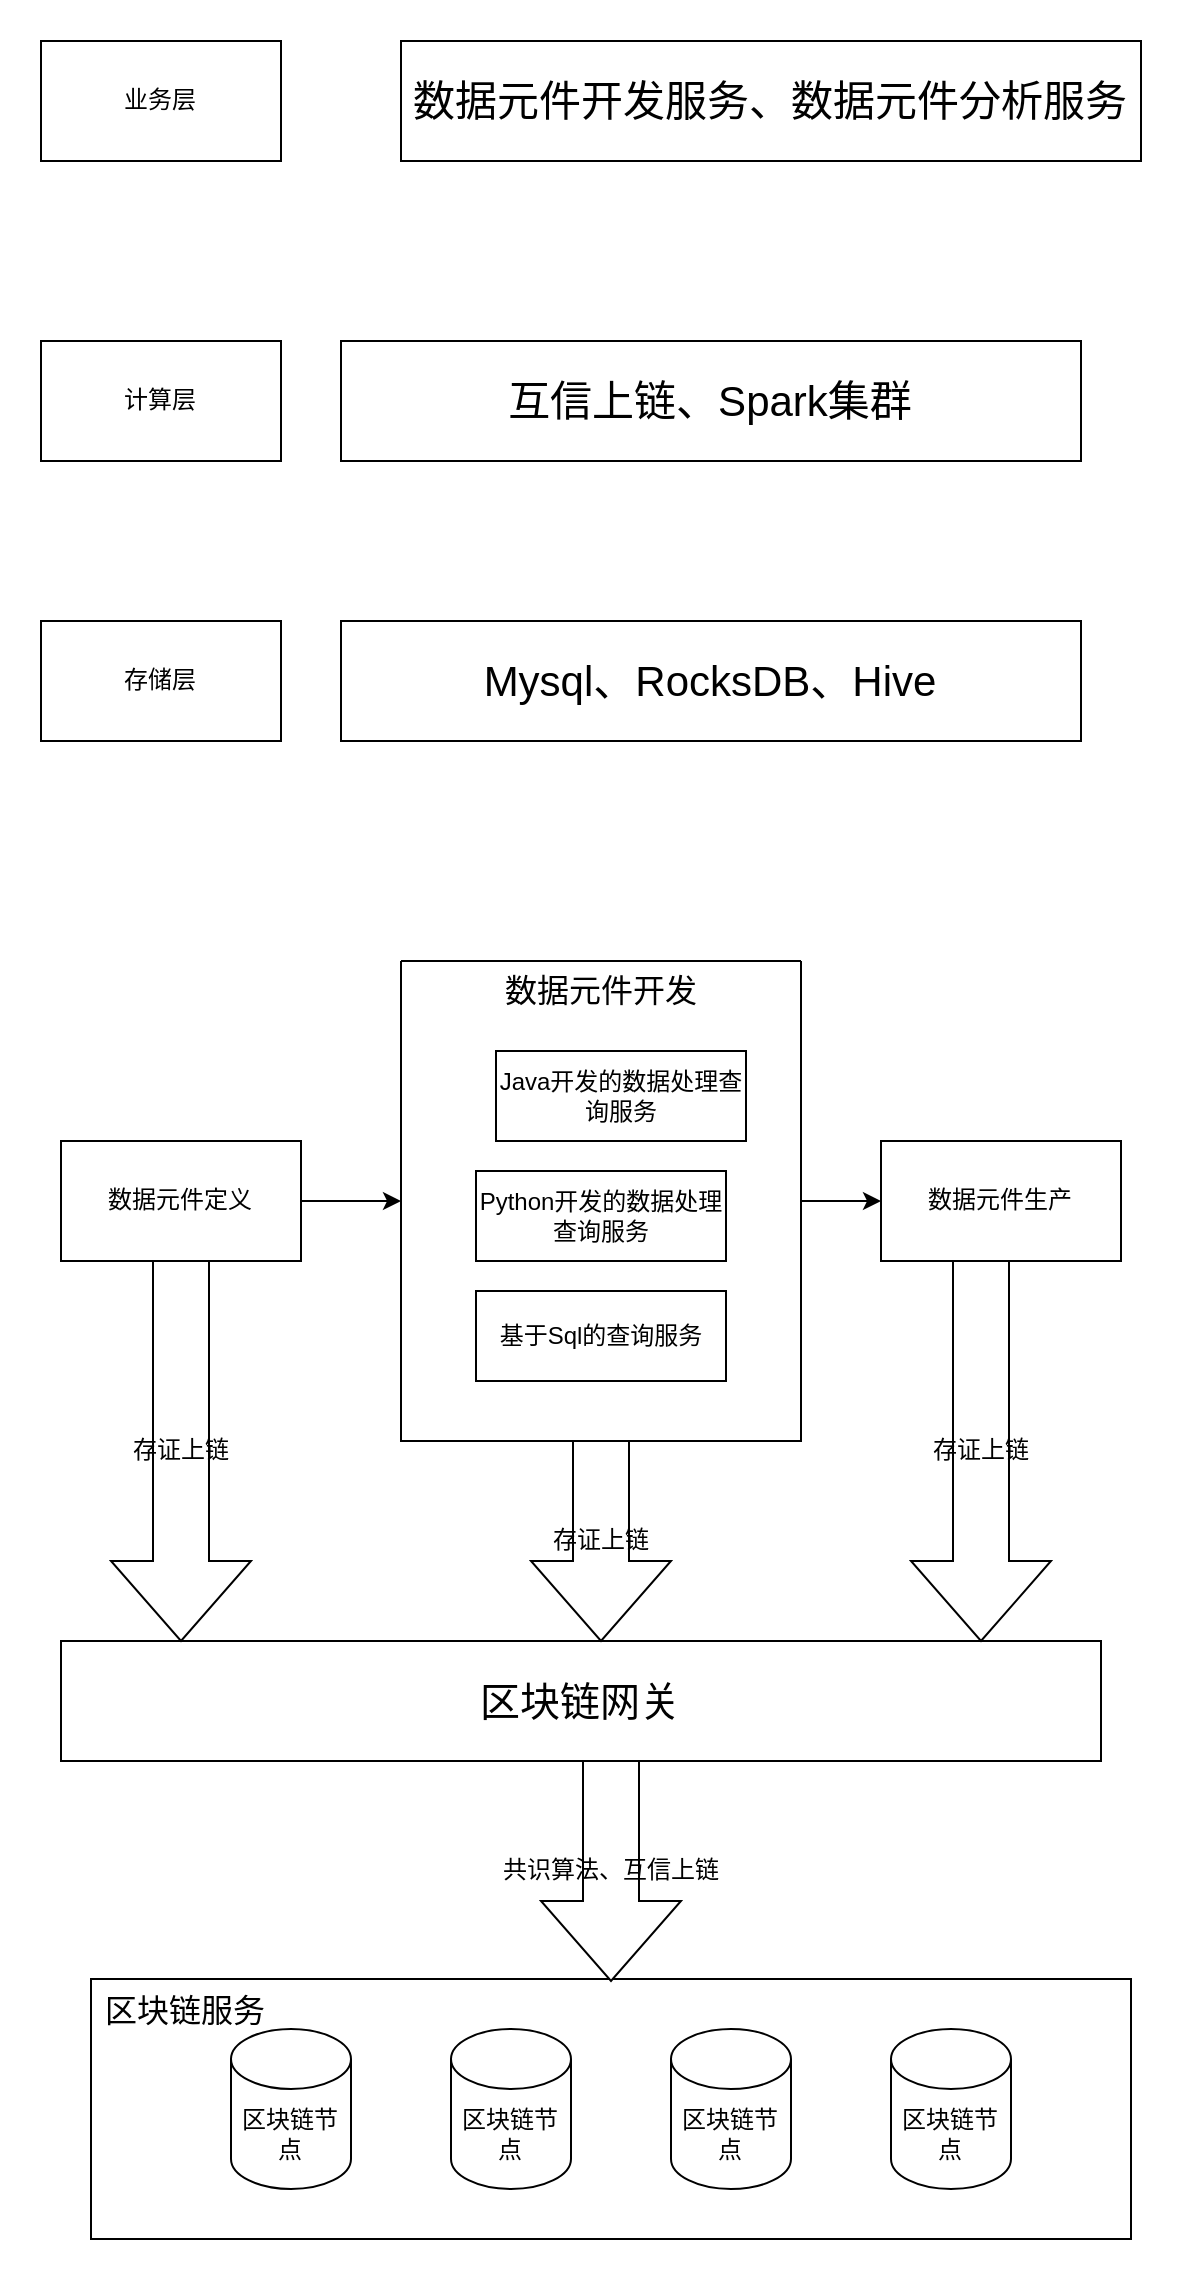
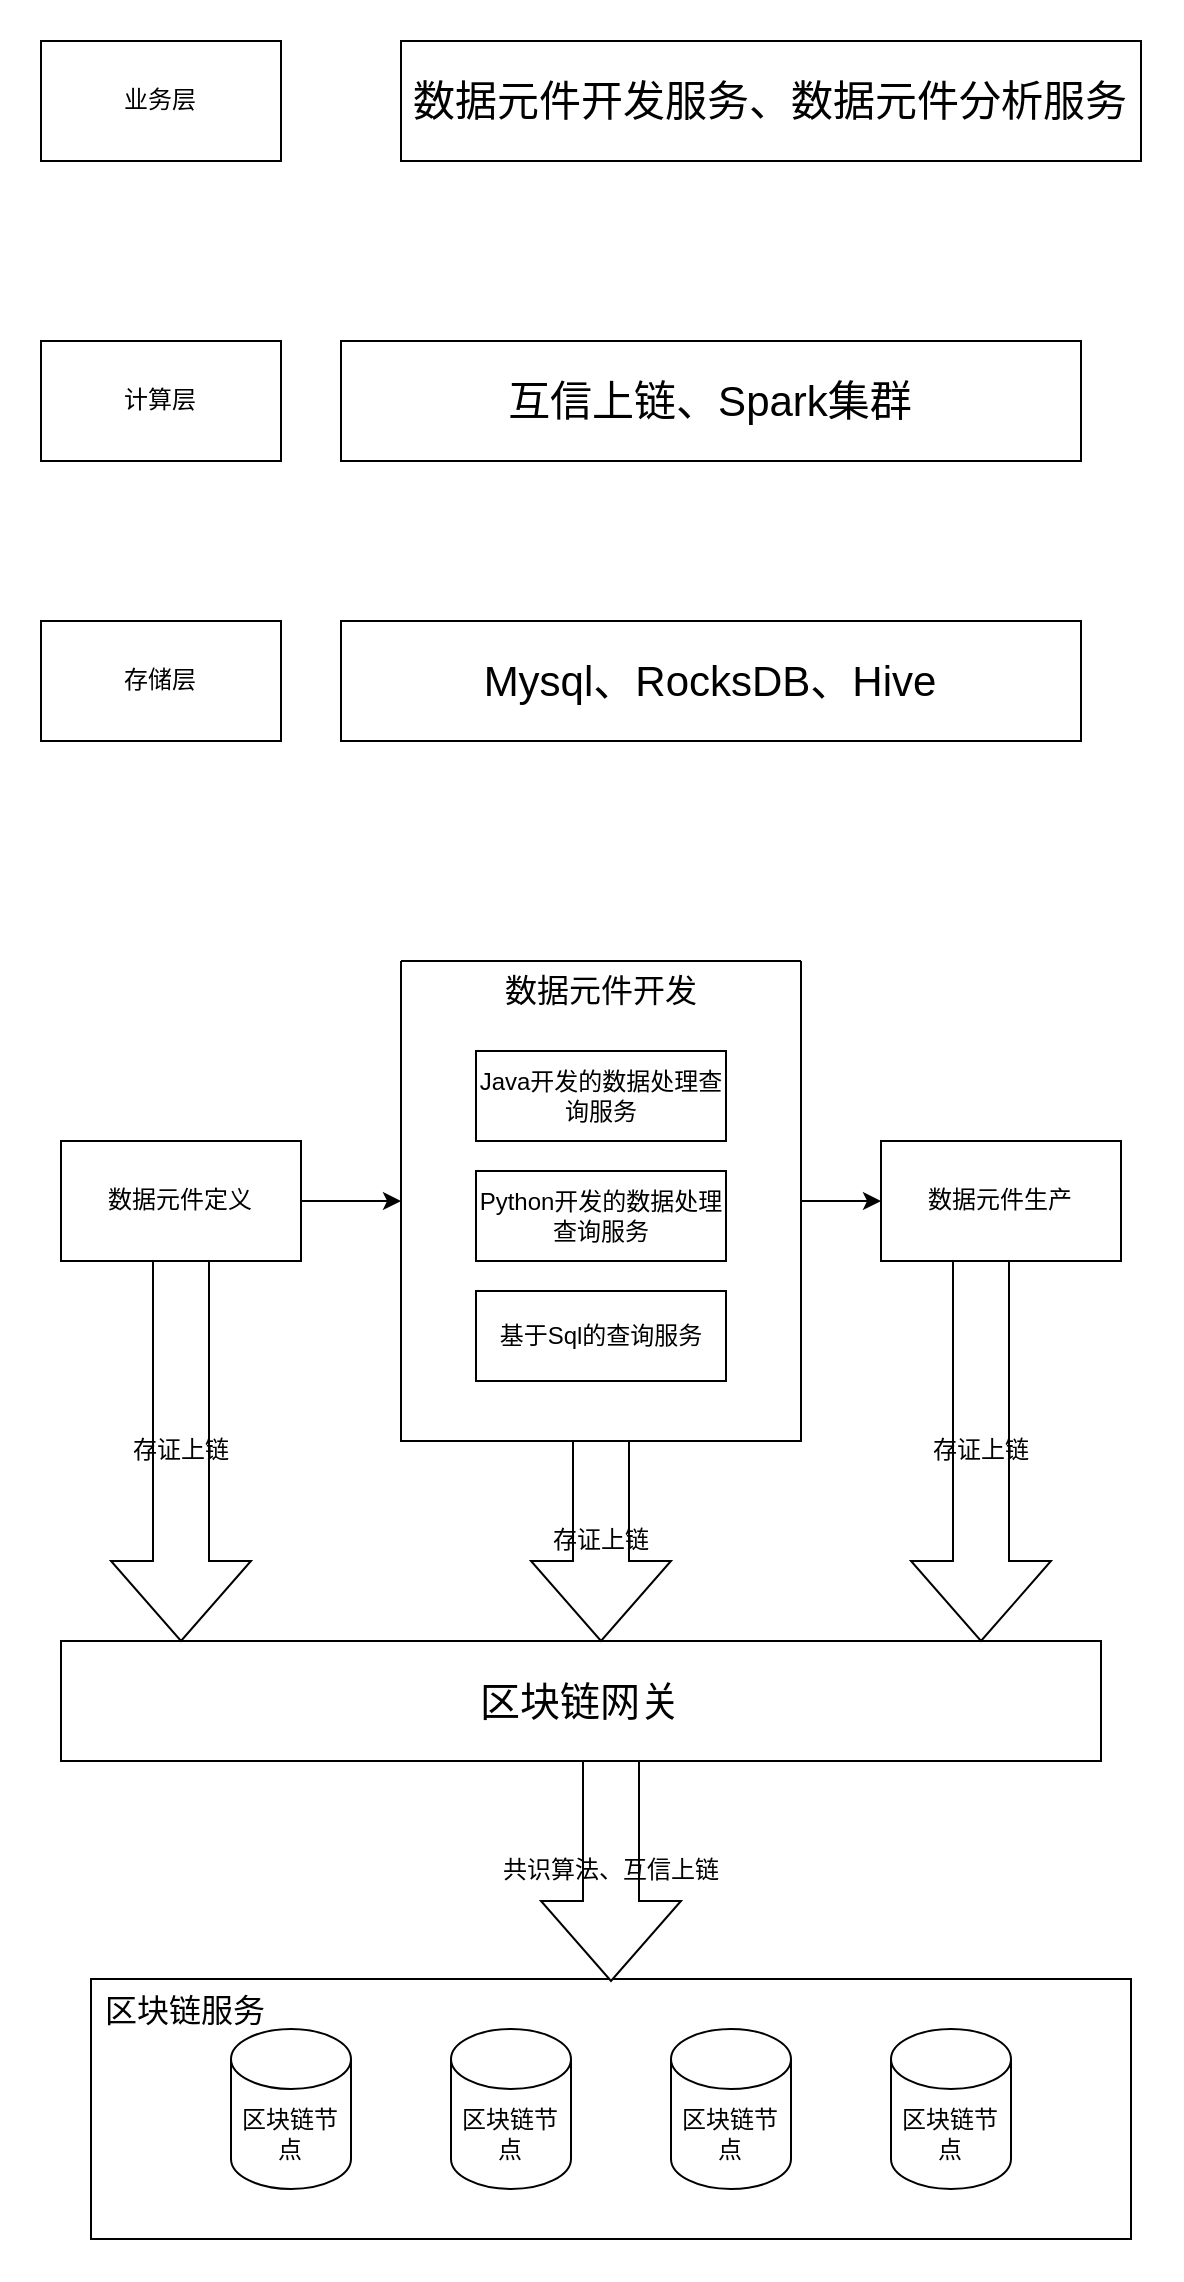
(621, 1096) -> (601, 1096)
